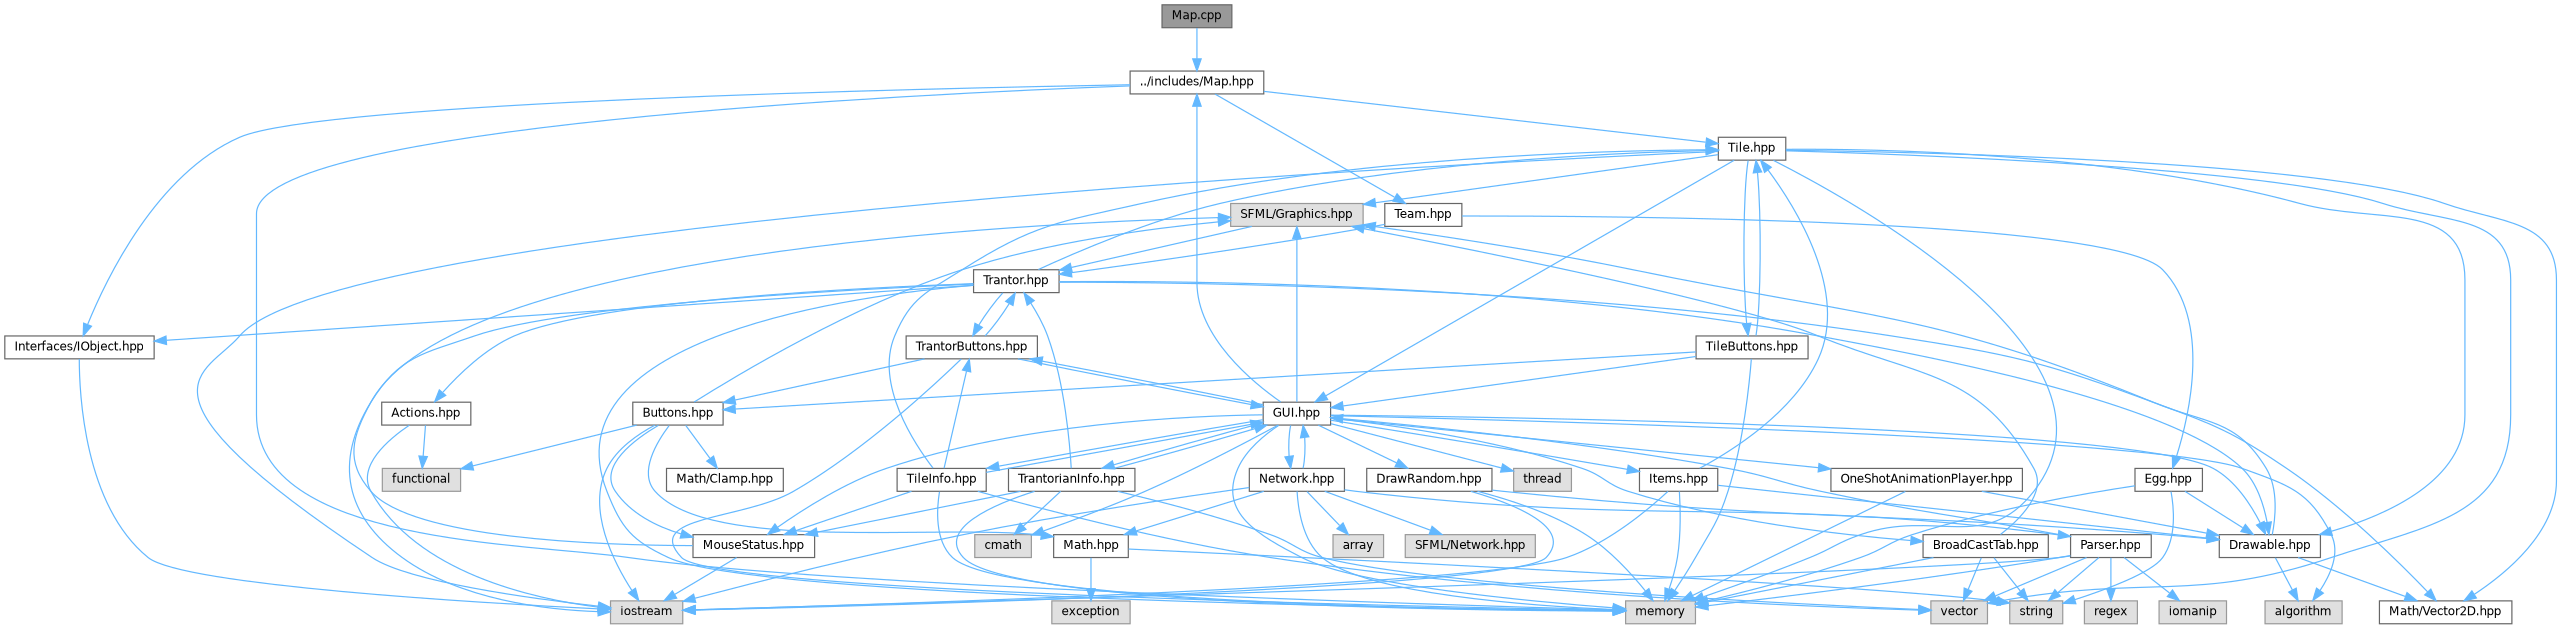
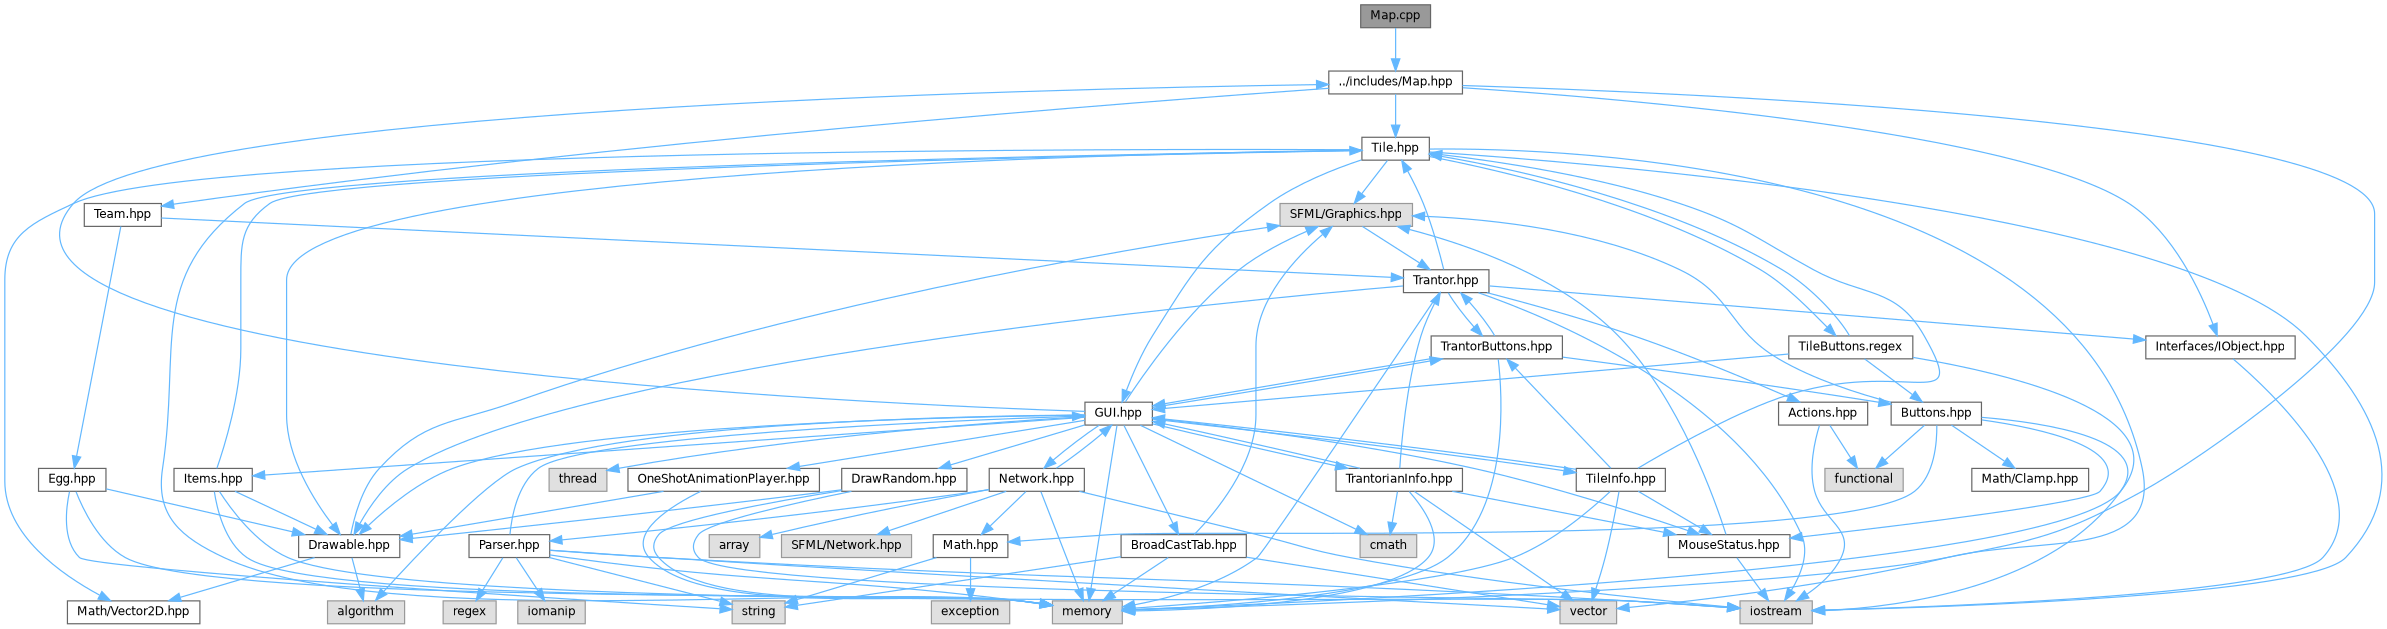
(1815, 326) -> none
(1752, 347) -> (1851, 347)
